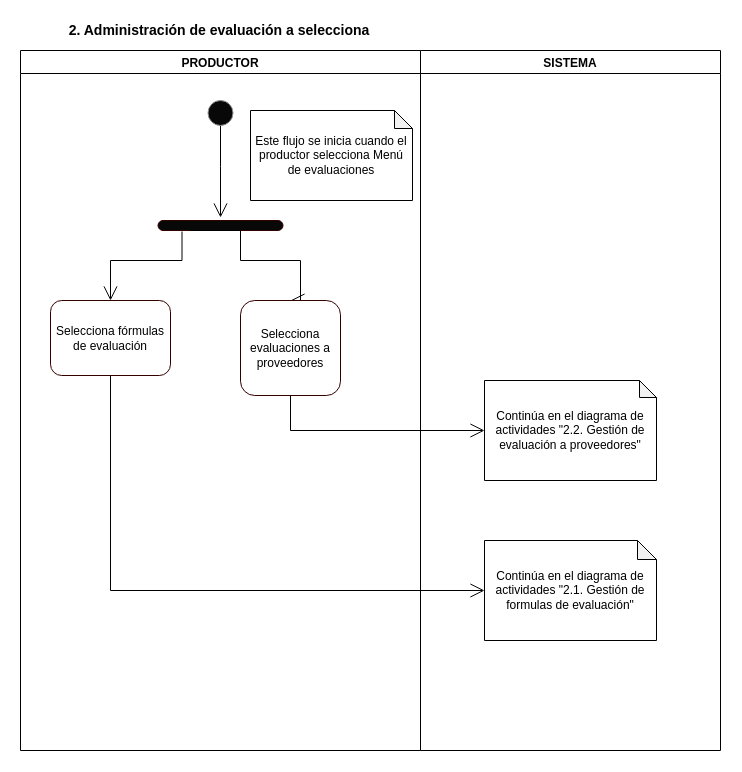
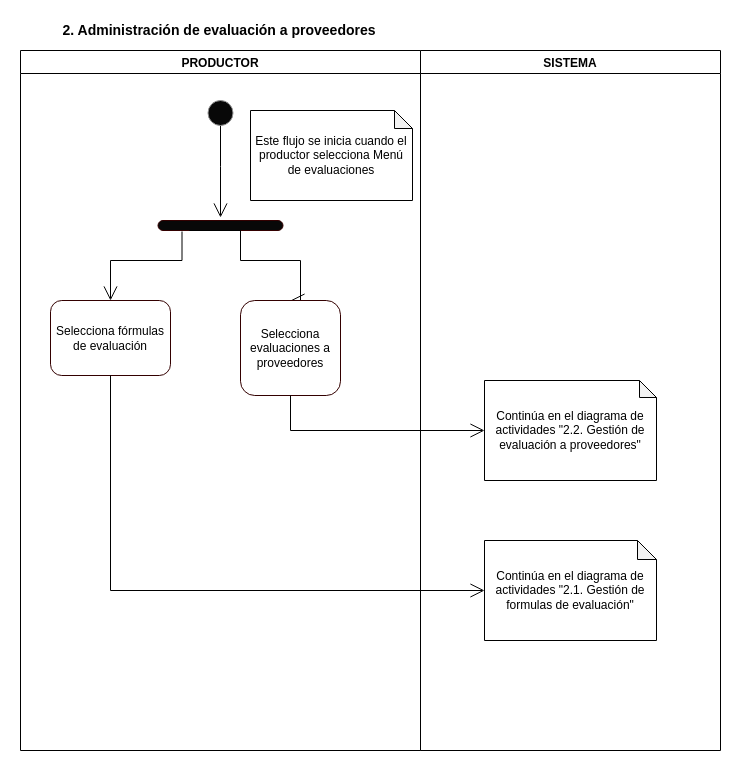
(220, 31) -> (220, 31)
